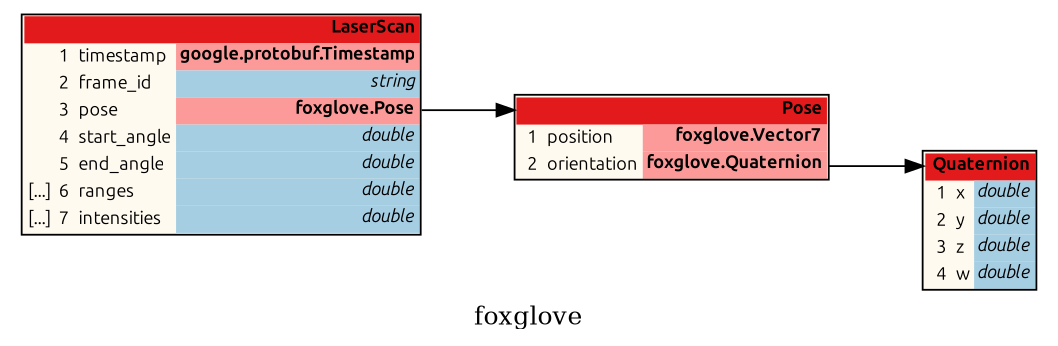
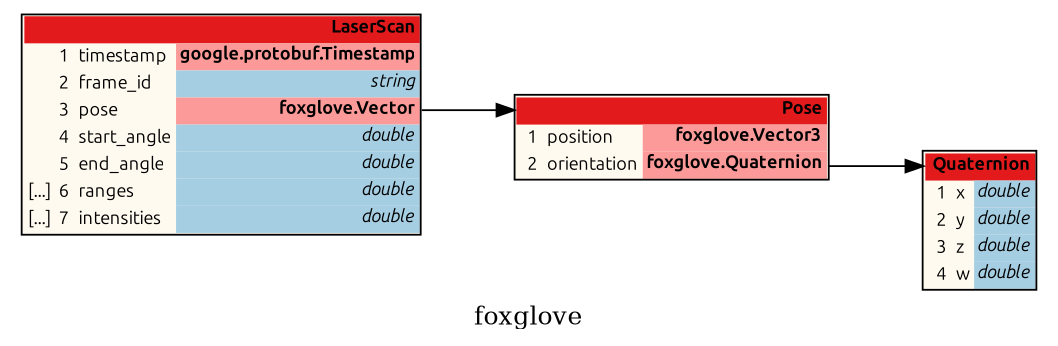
(356, 108) -> (348, 108)
(749, 135) -> (749, 135)
